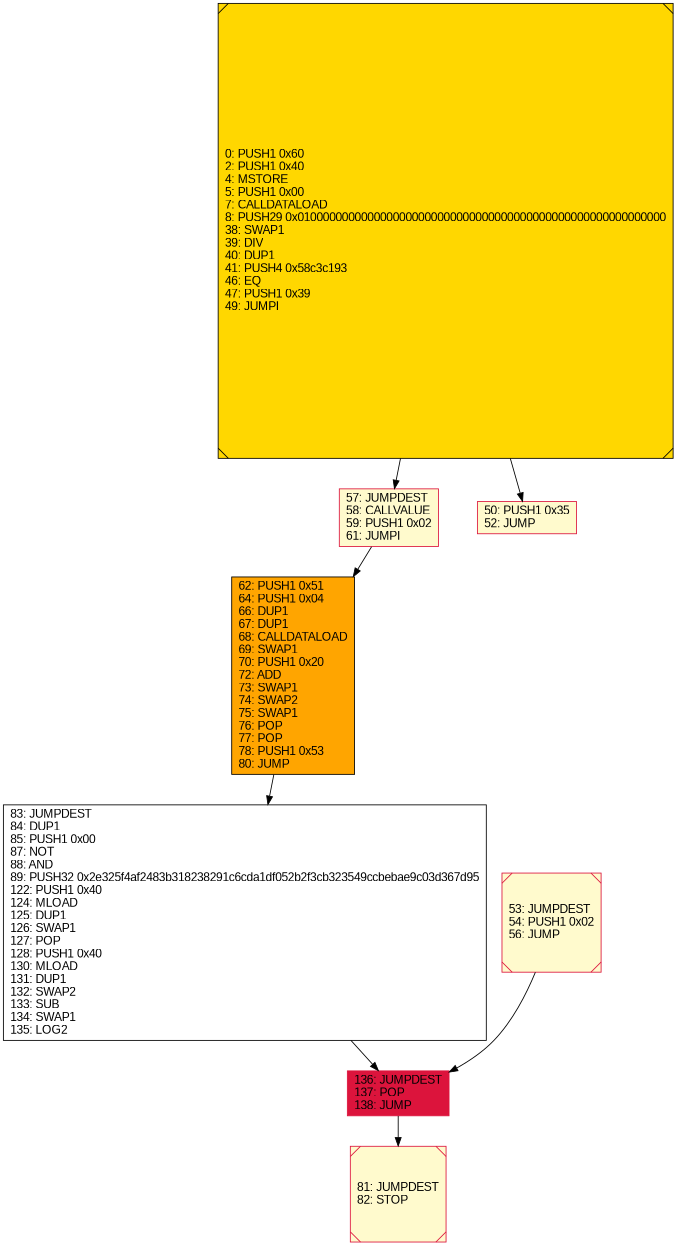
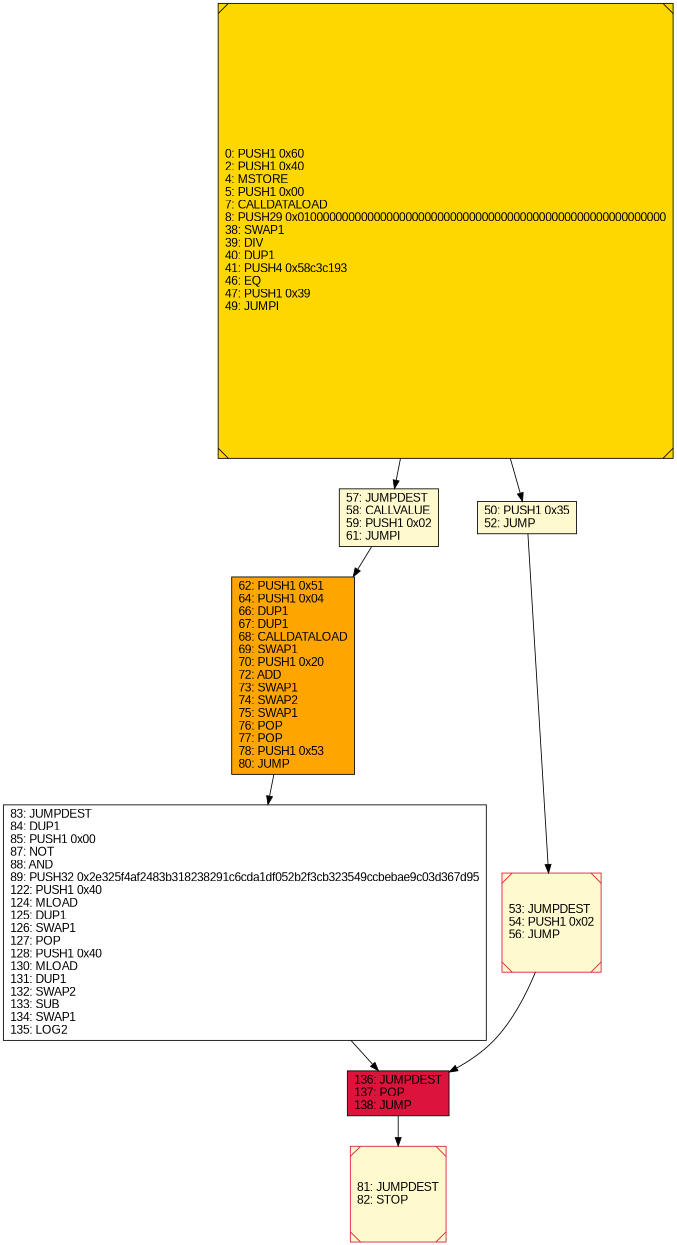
(389, 518) -> (389, 518)
(527, 518) -> (527, 518)
none -> (538, 699)
(398, 1093) -> (398, 1093)
